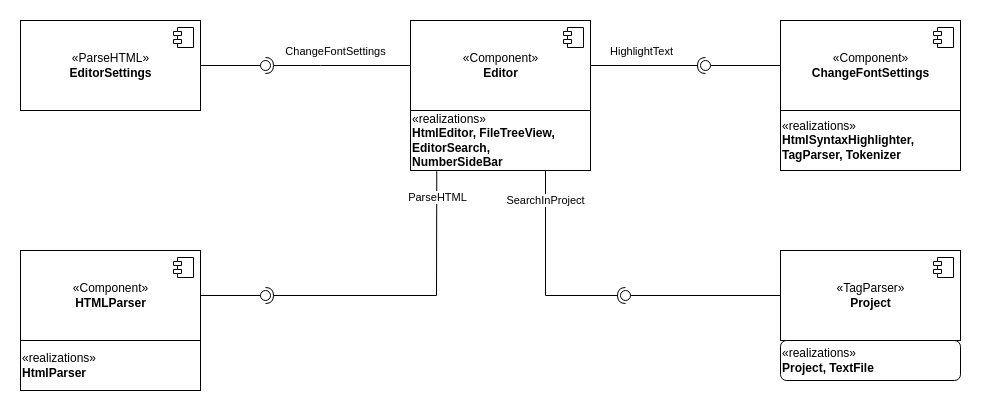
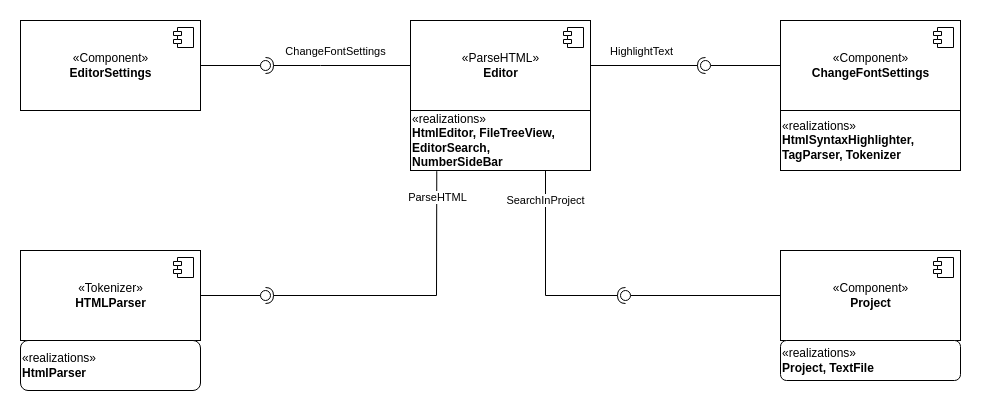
(111, 66) -> (111, 66)
(501, 66) -> (501, 66)
(111, 296) -> (111, 296)
(871, 296) -> (871, 296)
(111, 366) -> (111, 366)
